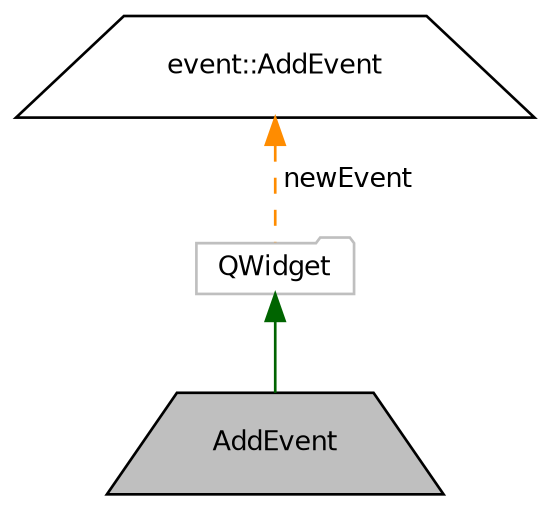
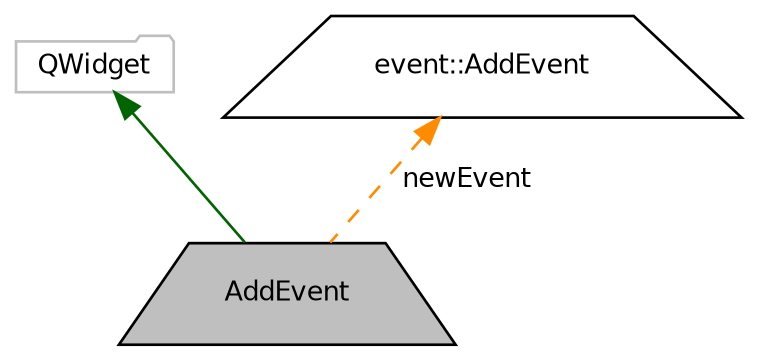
(275, 194) -> (376, 190)
